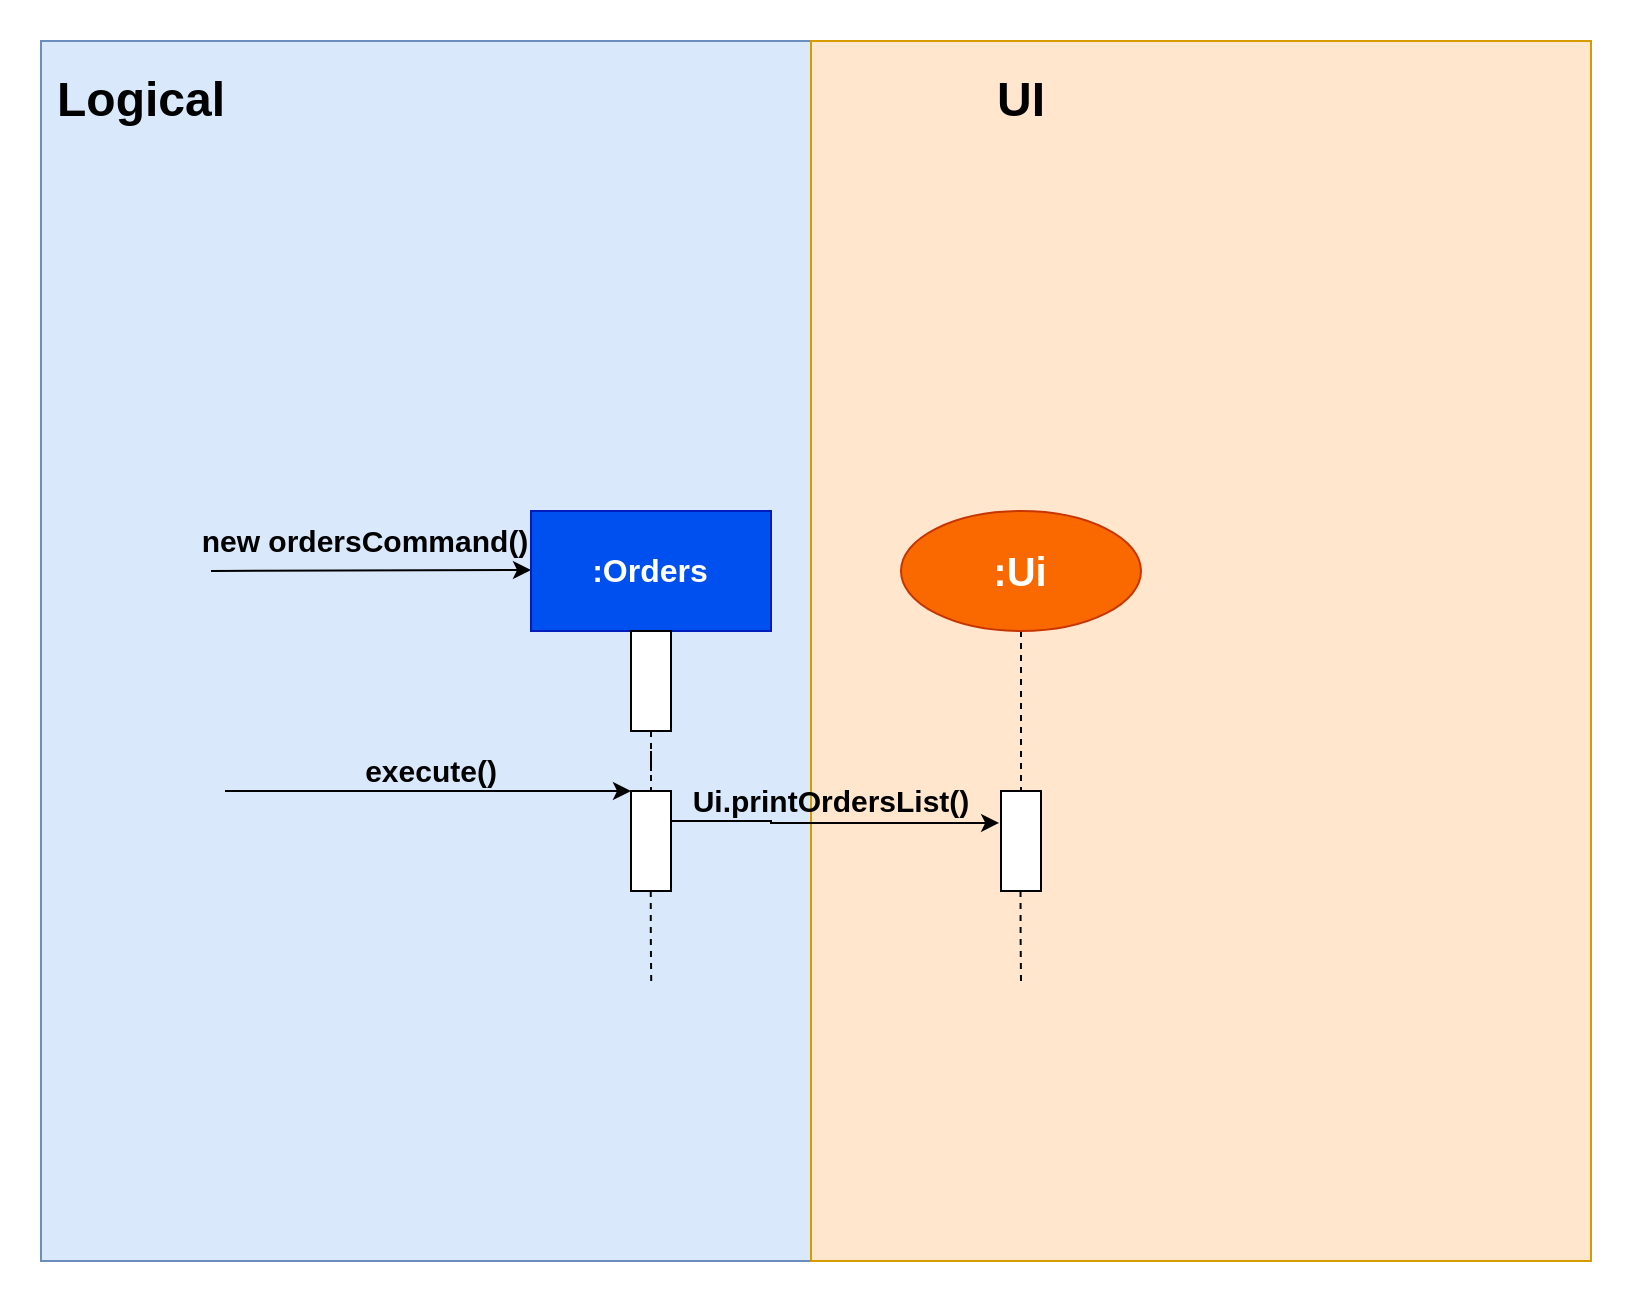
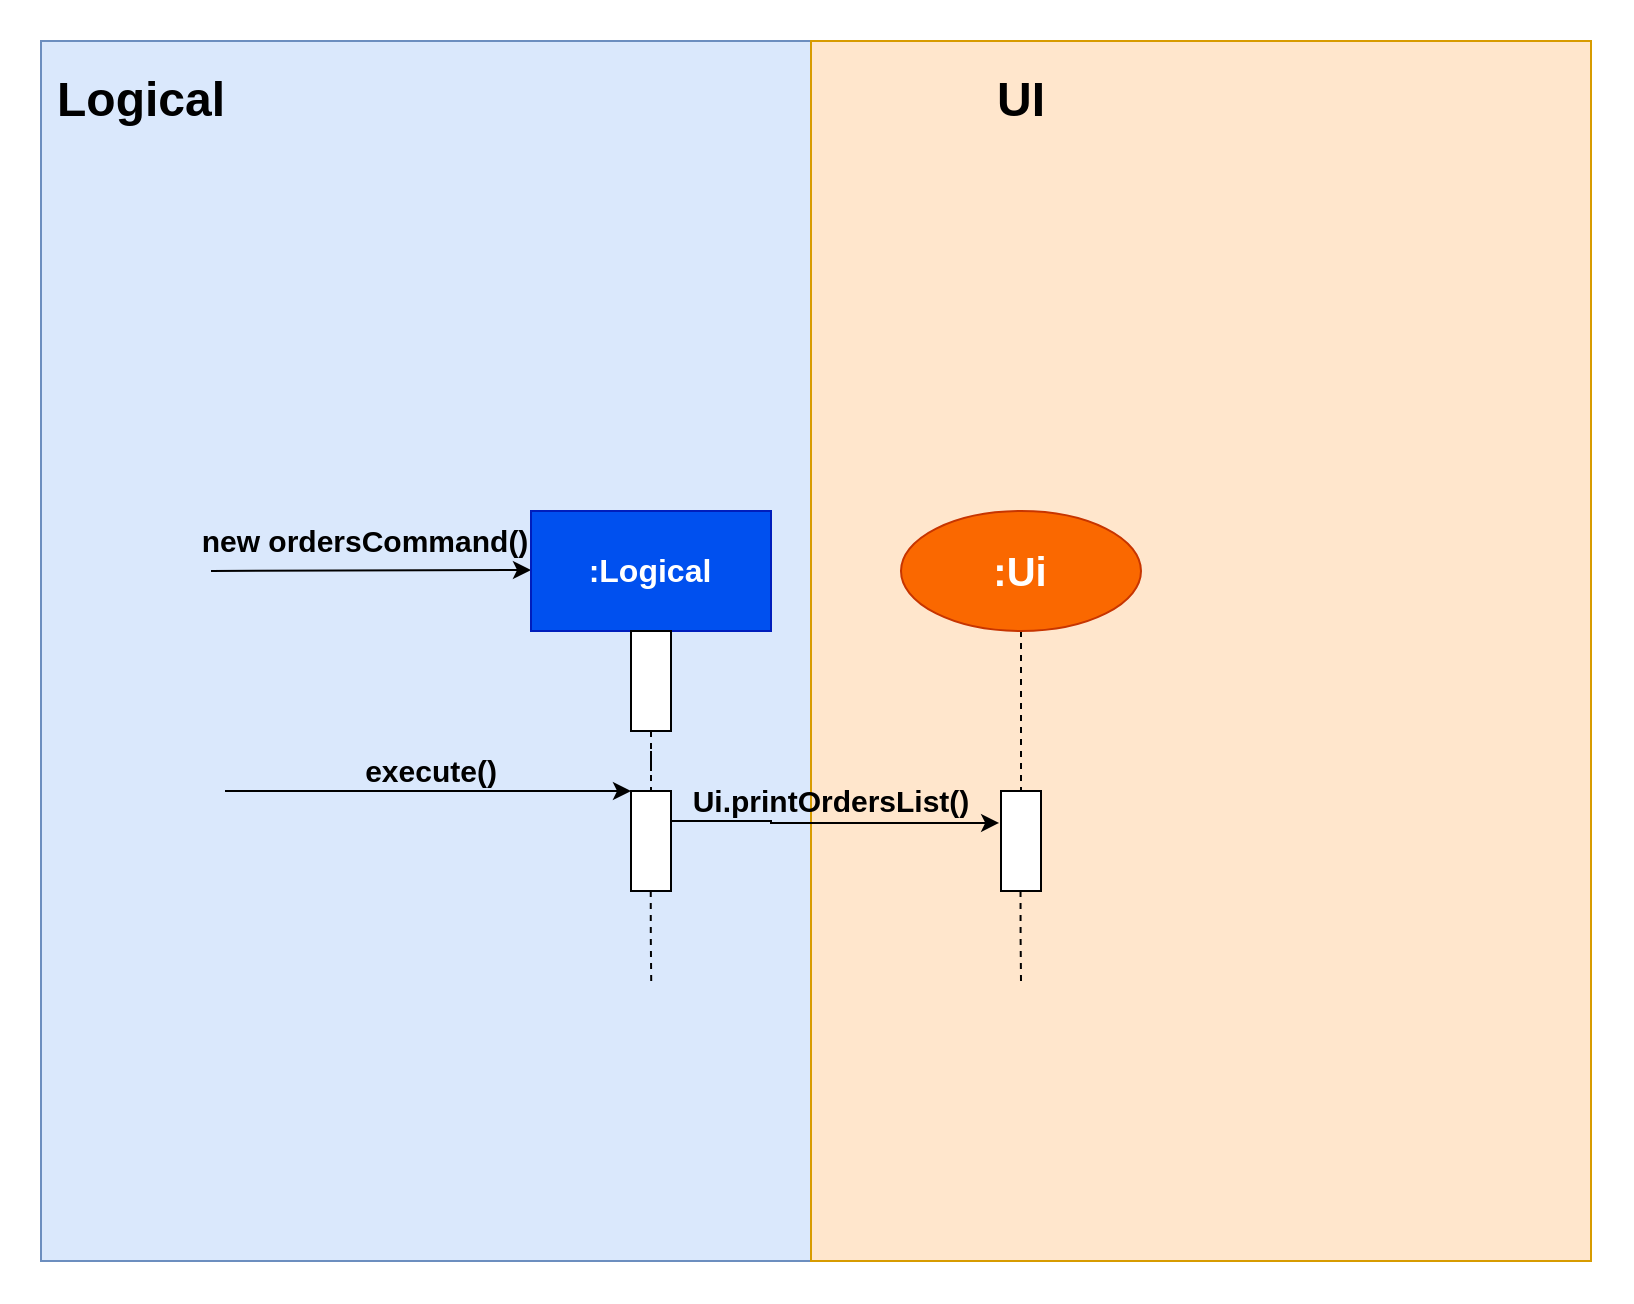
(651, 571) -> (651, 571)
